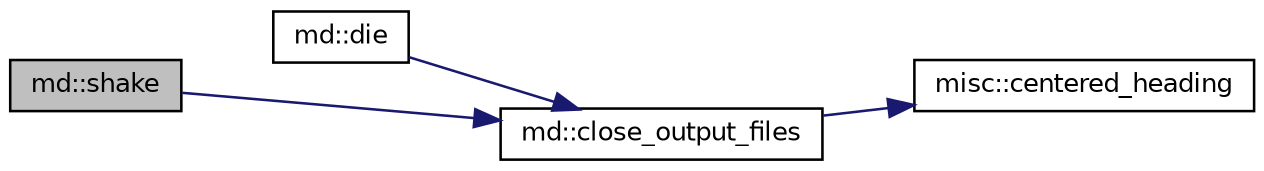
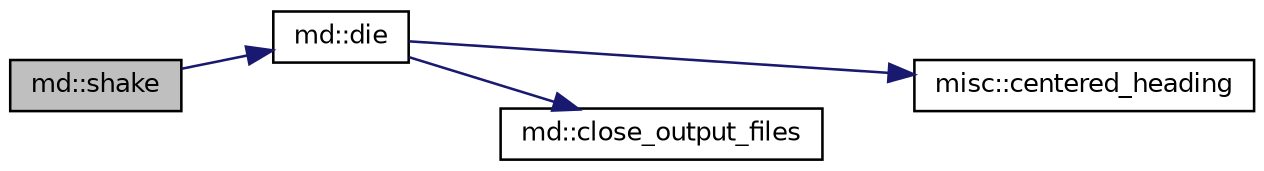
(328, 105) -> (214, 62)
(856, 112) -> (649, 57)
